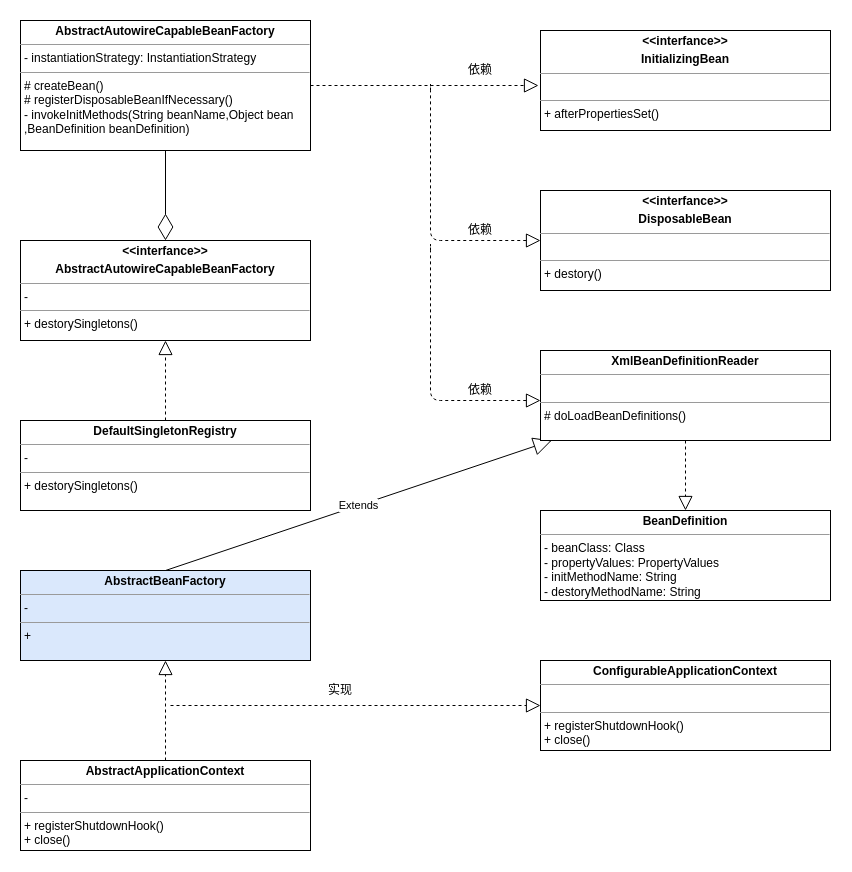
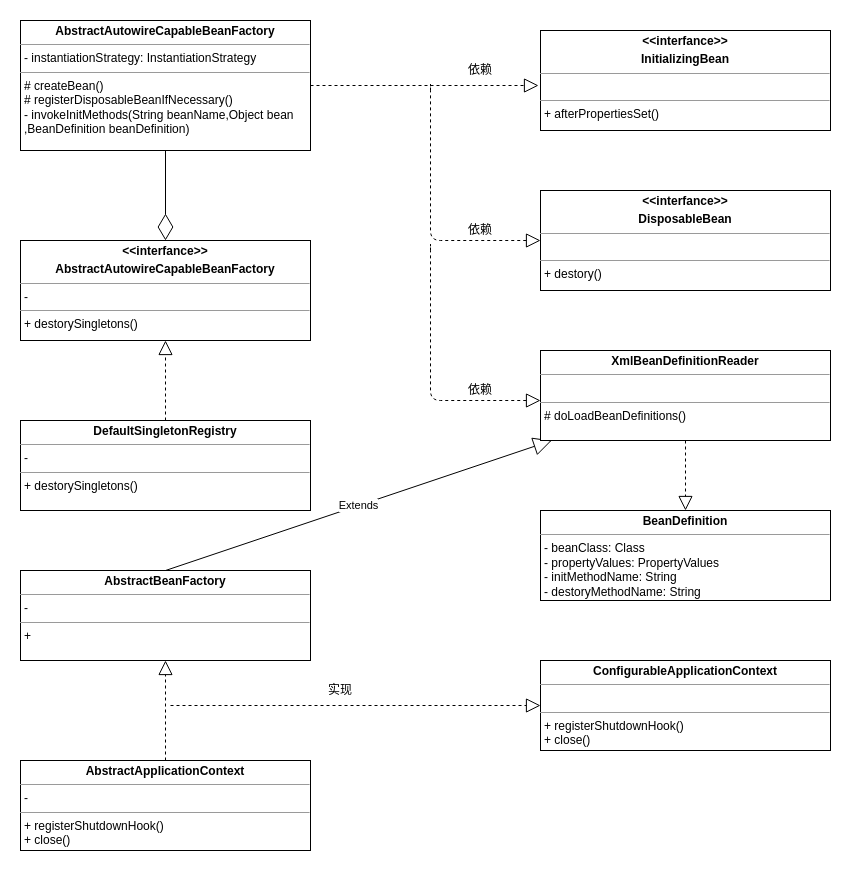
(166, 616) -> (166, 616)
